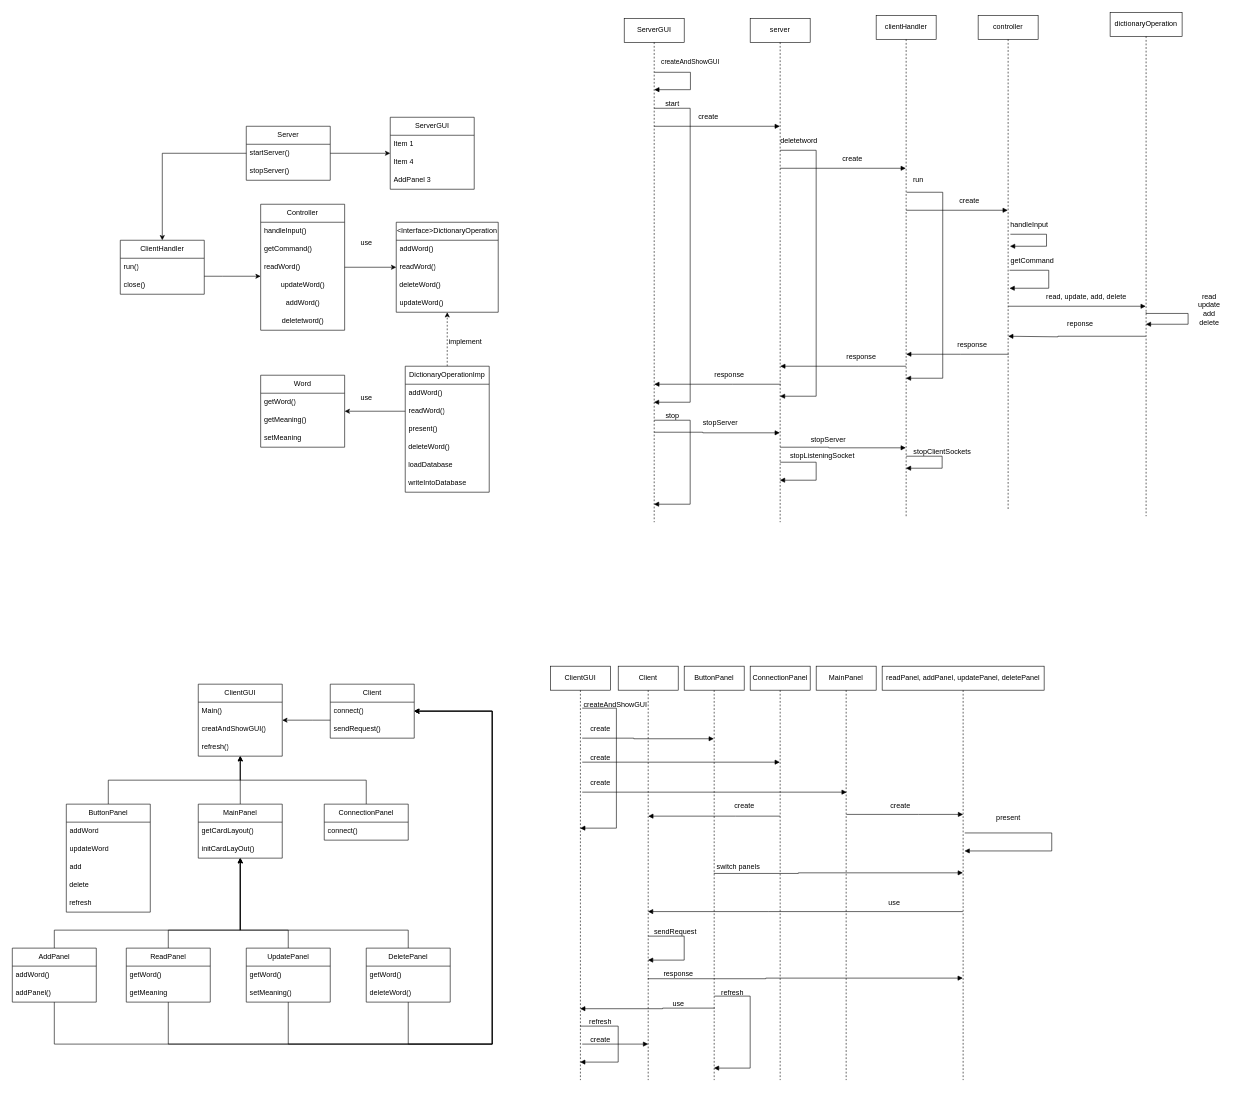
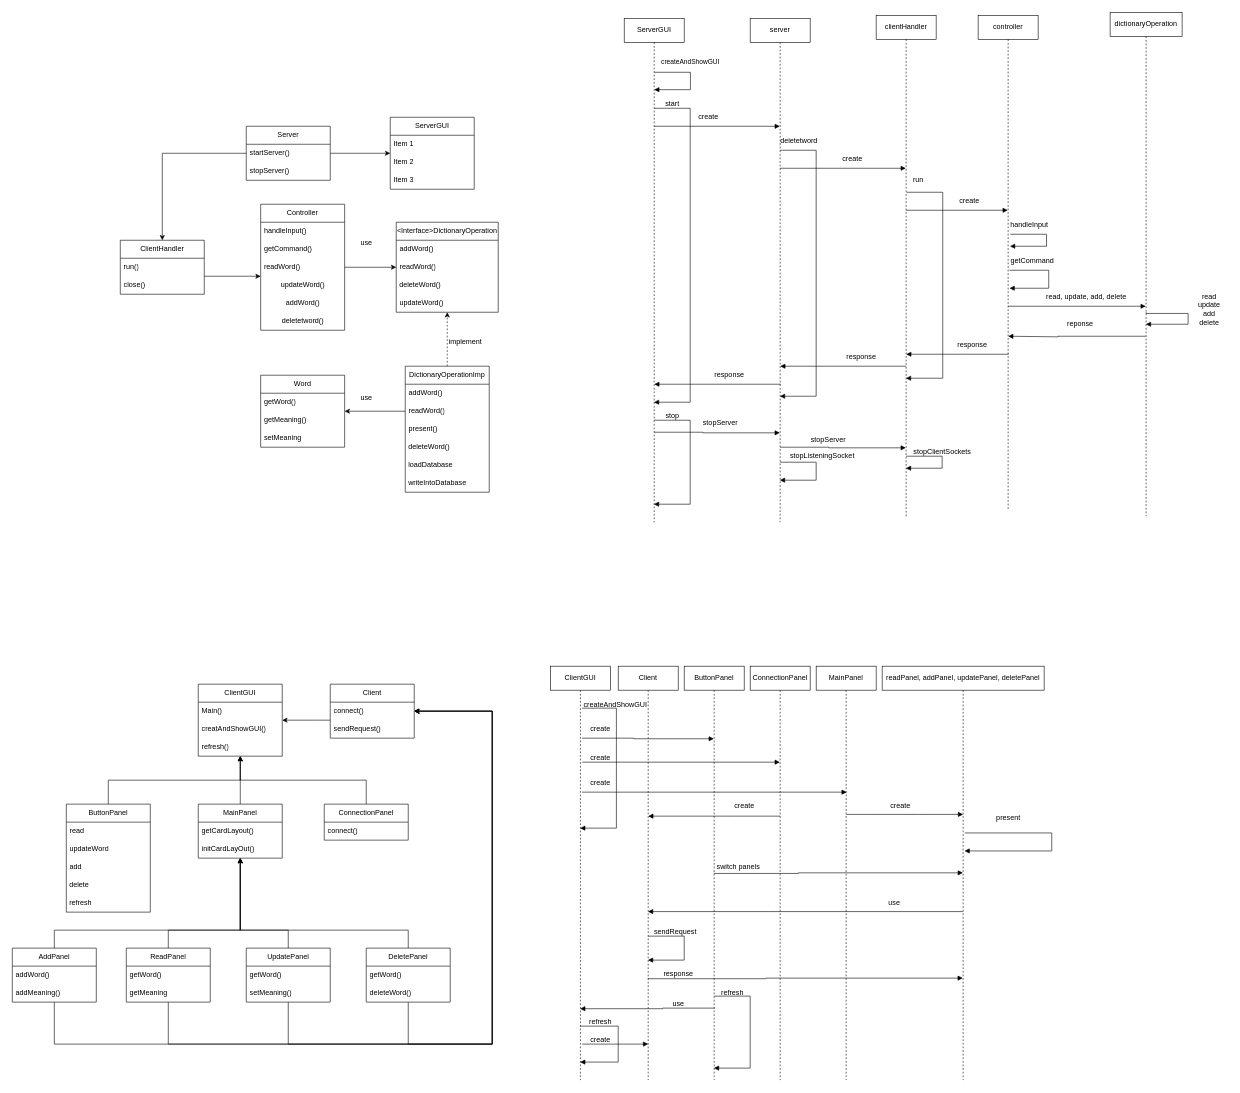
(405, 162) -> (405, 162)
(412, 180) -> (405, 180)
(84, 831) -> (78, 831)
(35, 993) -> (39, 993)
